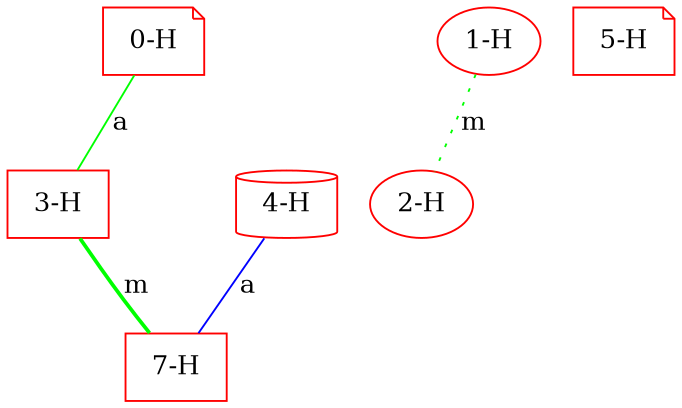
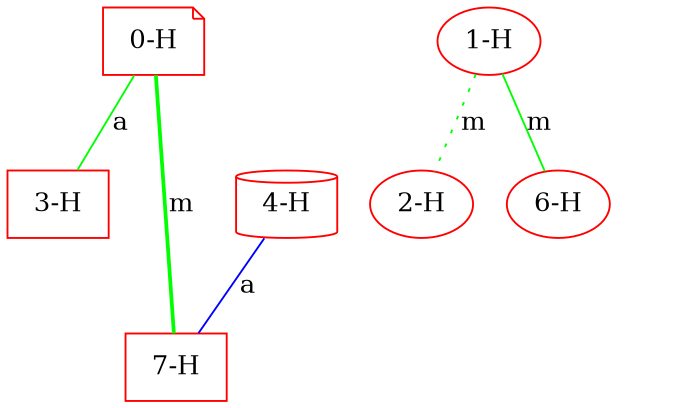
(624, 41) -> none
none -> (558, 204)
(114, 286) -> (165, 204)
